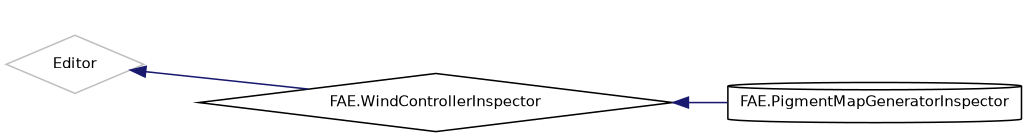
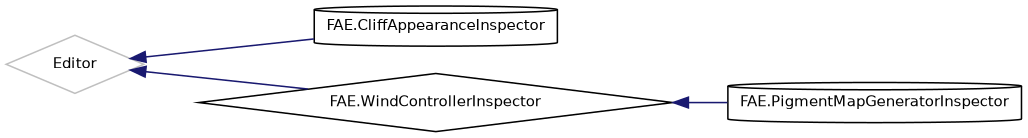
none -> (436, 26)
